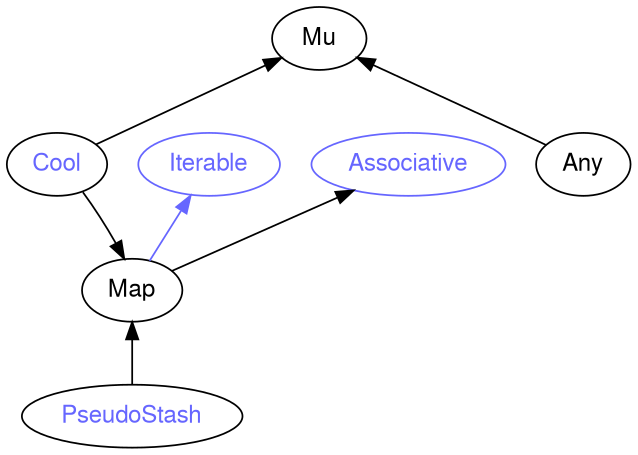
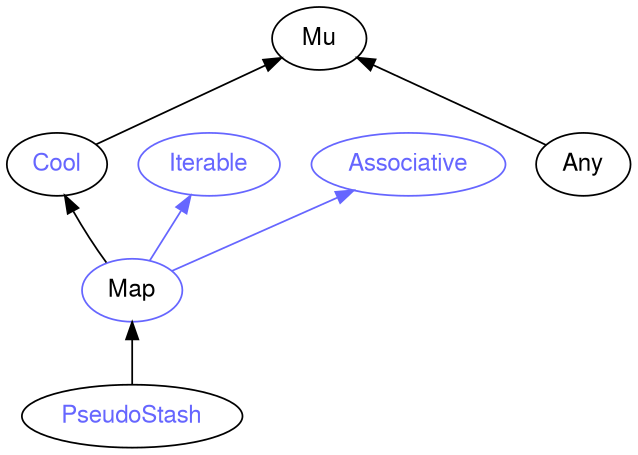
(100, 217) -> (89, 237)
(255, 234) -> (255, 234)
(132, 290) -> (132, 290)
